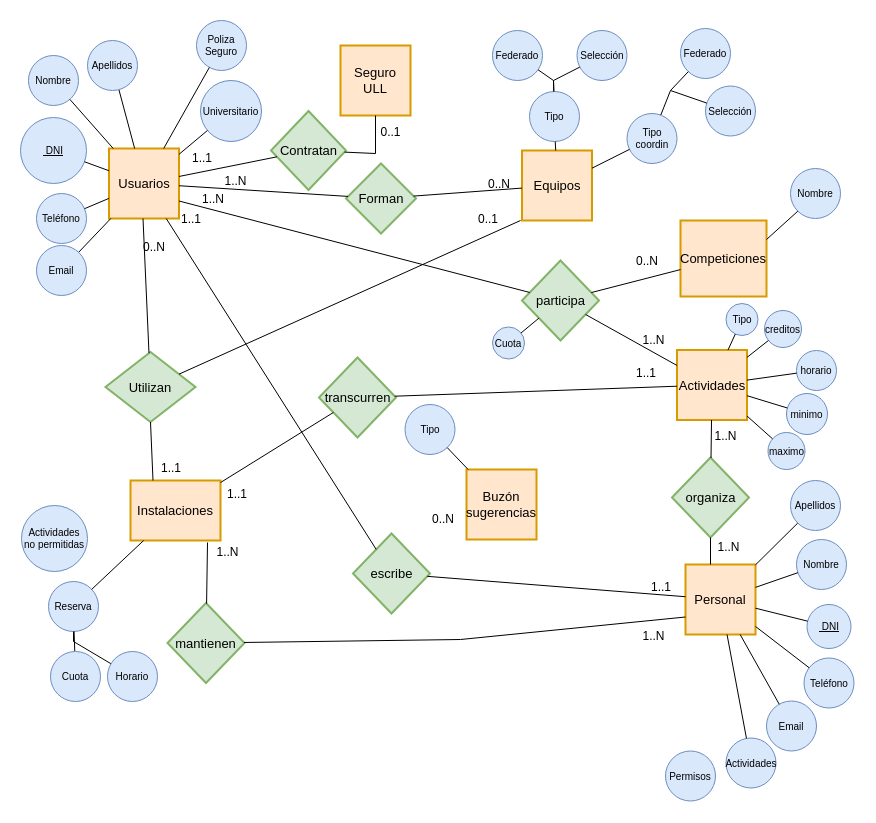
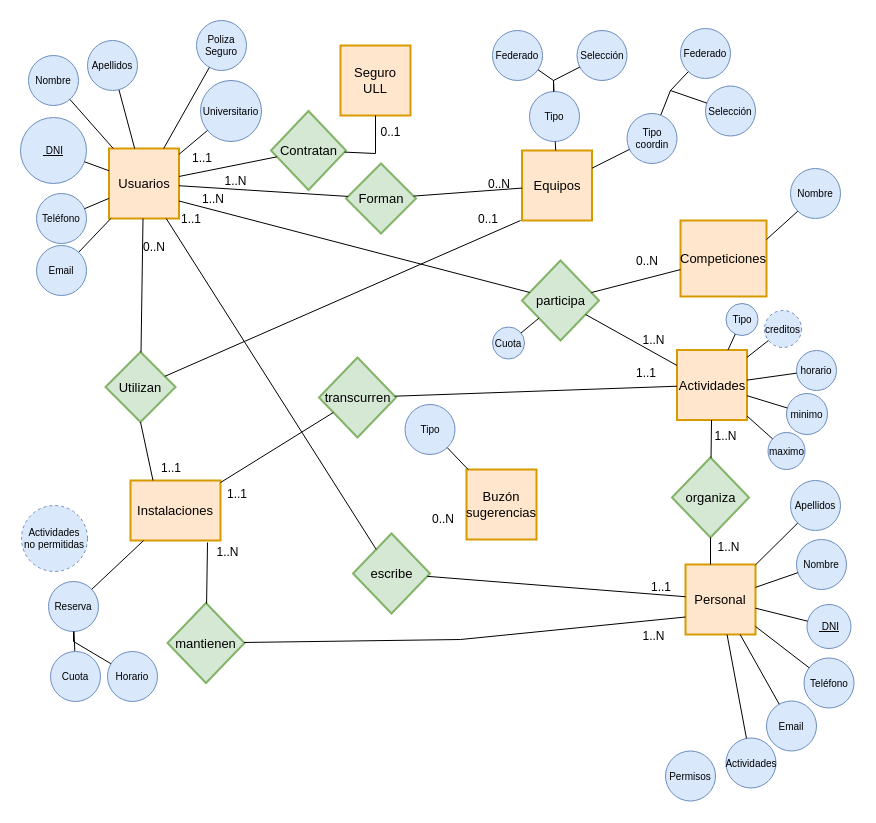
(783, 329) -> (783, 329)
(151, 387) -> (141, 387)
(55, 539) -> (55, 539)
